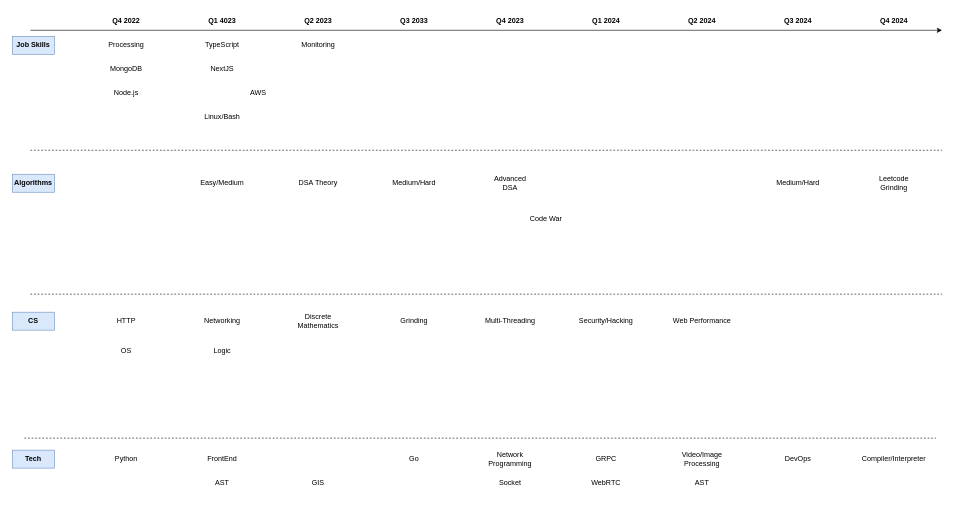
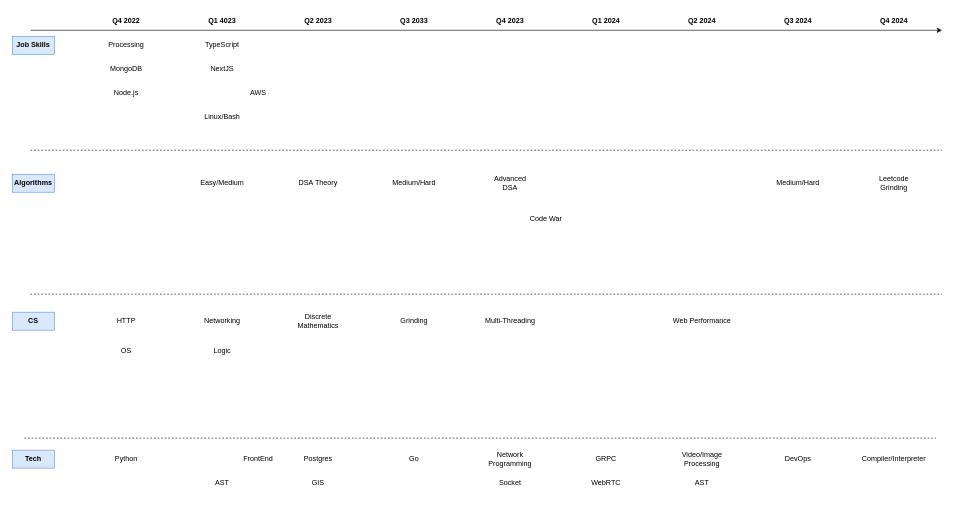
(318, 45) -> none
(606, 321) -> none
(222, 459) -> (258, 459)
none -> (318, 459)
